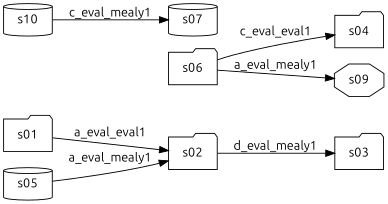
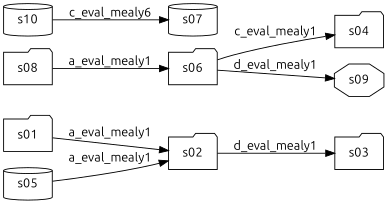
(110, 13) -> (110, 13)
(276, 32) -> (276, 32)
(276, 65) -> (276, 65)
none -> (28, 69)
(110, 133) -> (110, 133)
